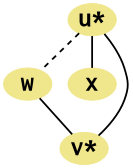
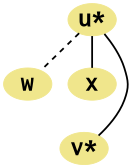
(56, 116) -> none
